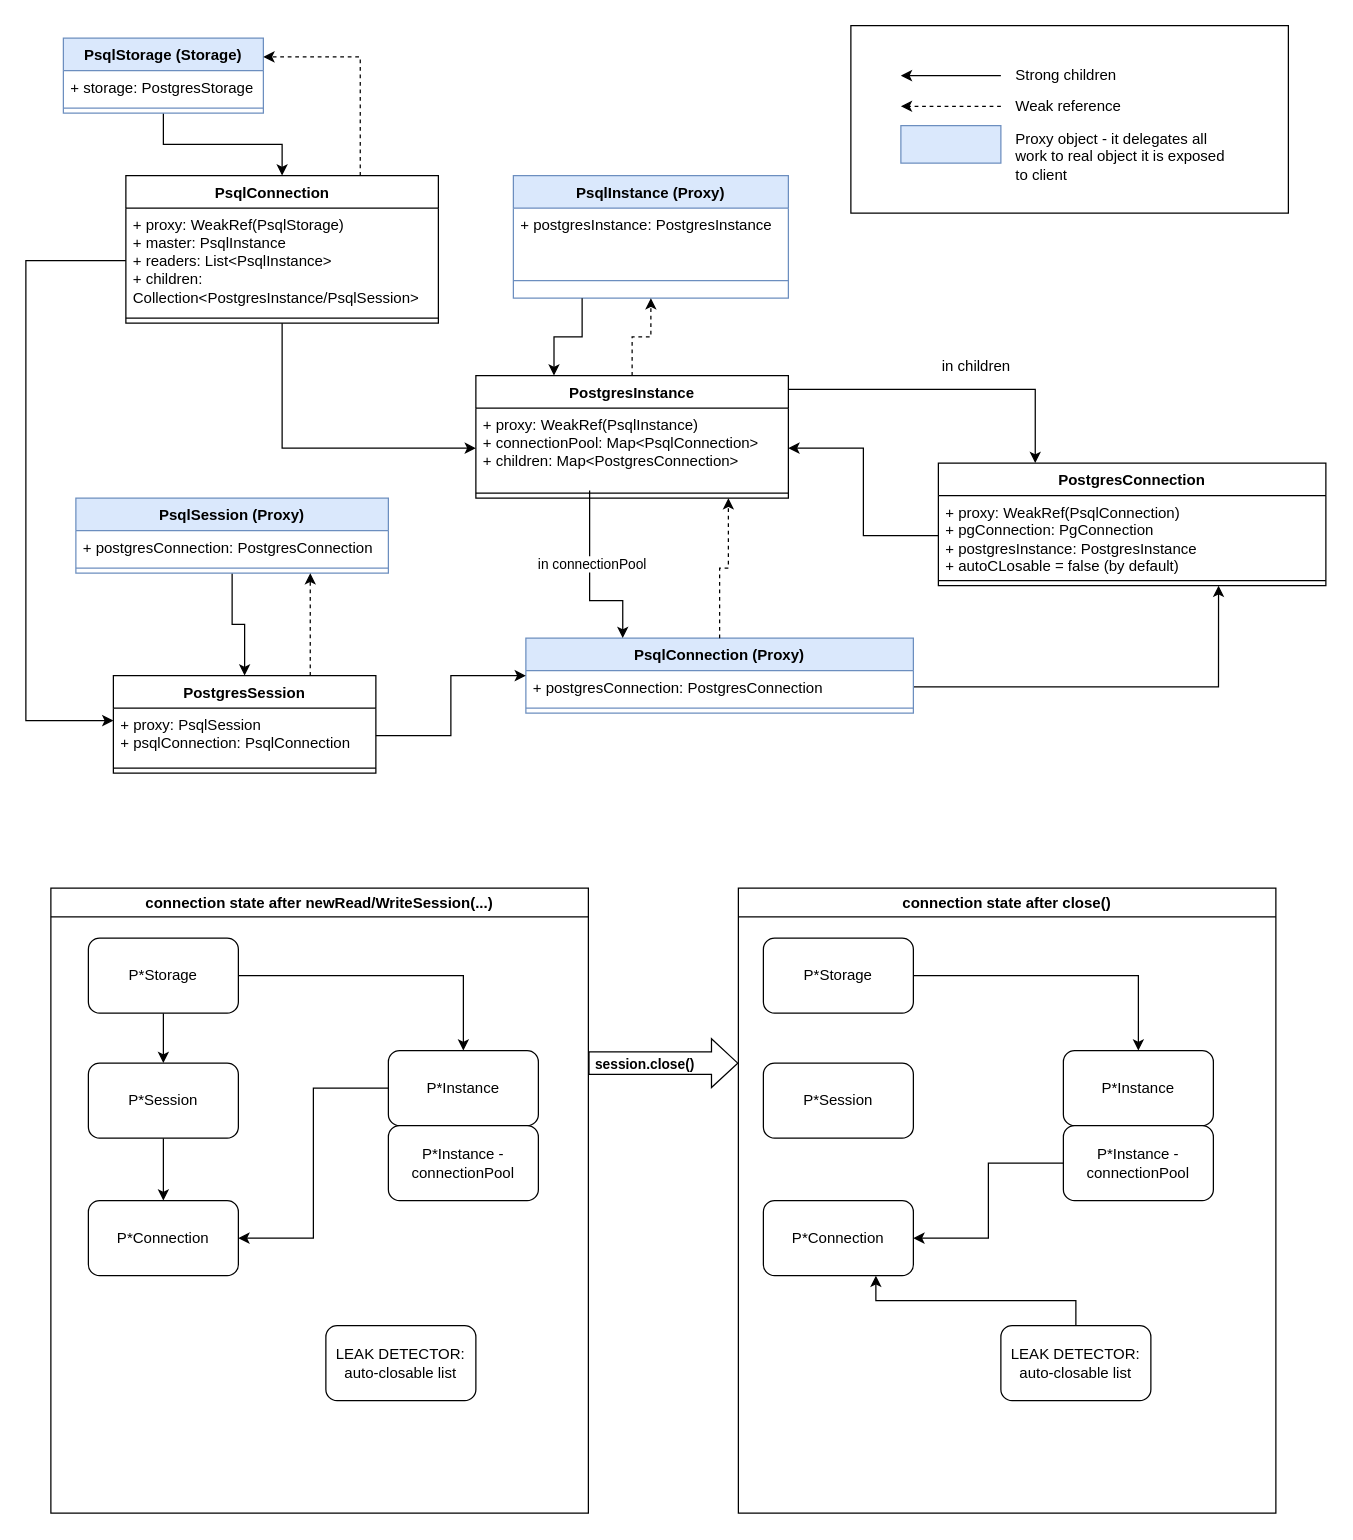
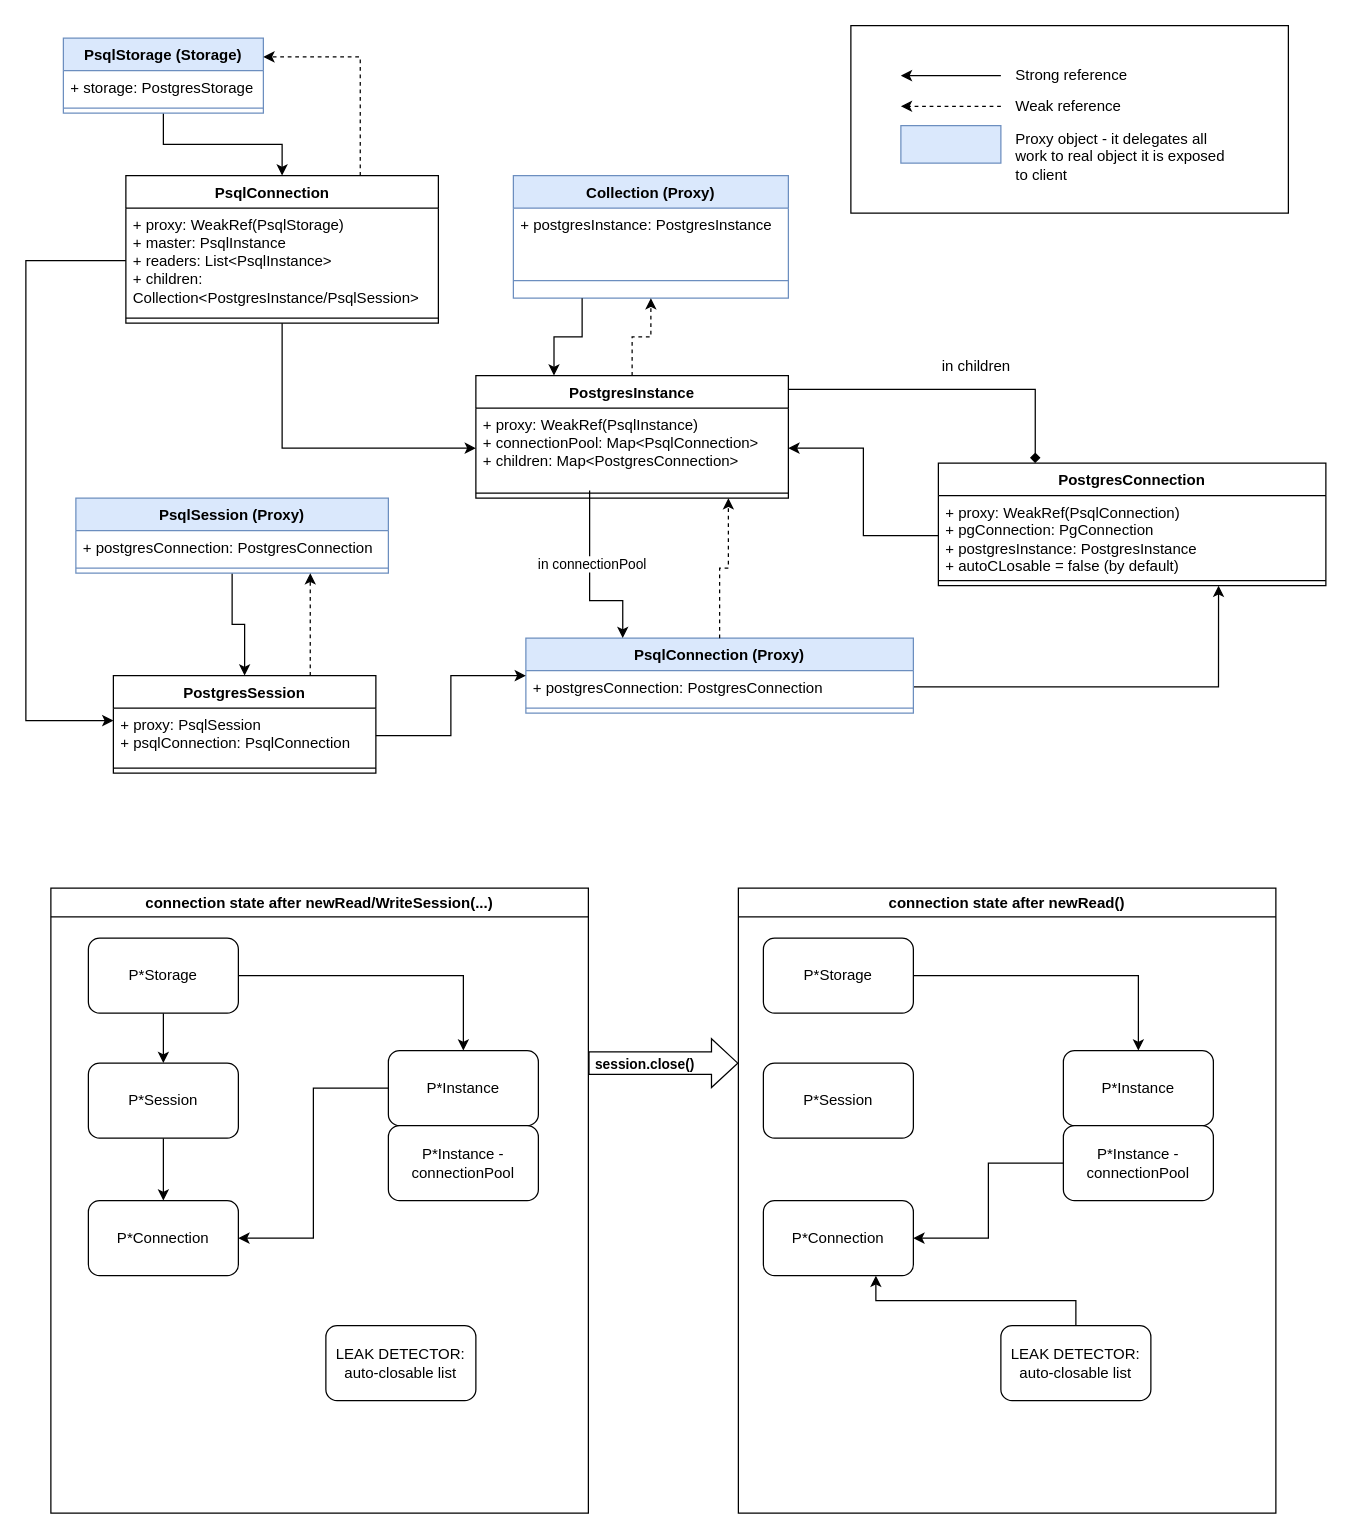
(1073, 76) -> (1081, 76)
(651, 193) -> (651, 193)
(1035, 453) -> (1035, 452)
(1007, 903) -> (1007, 903)
